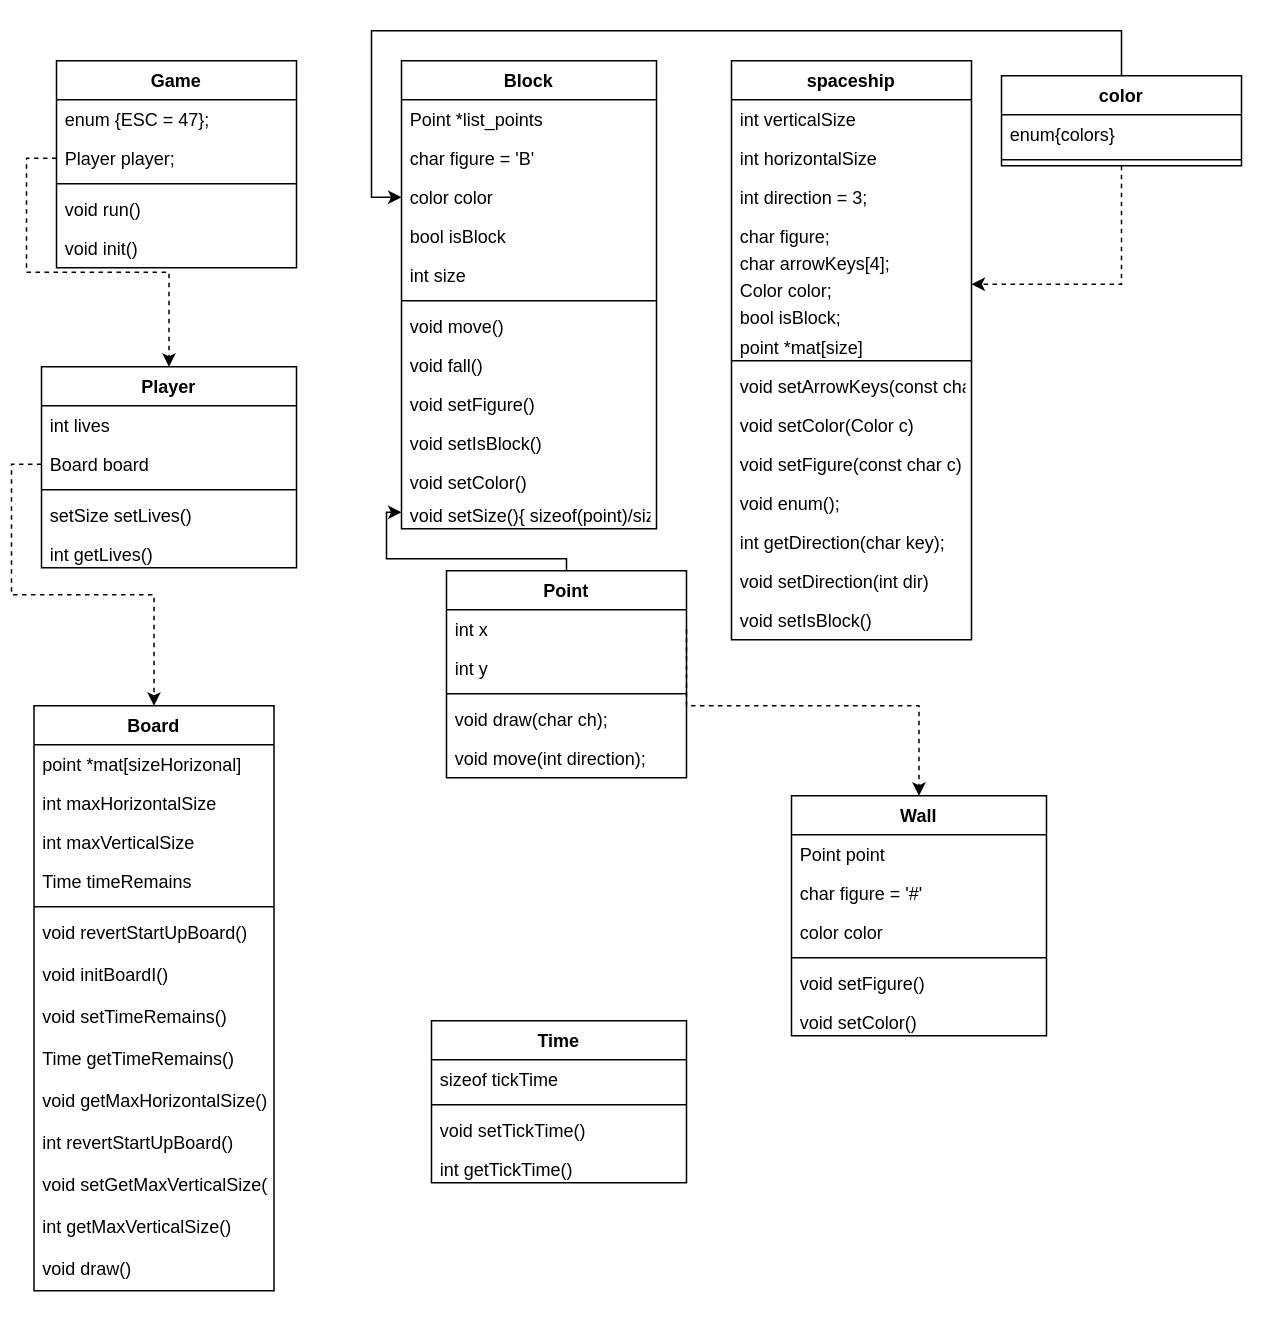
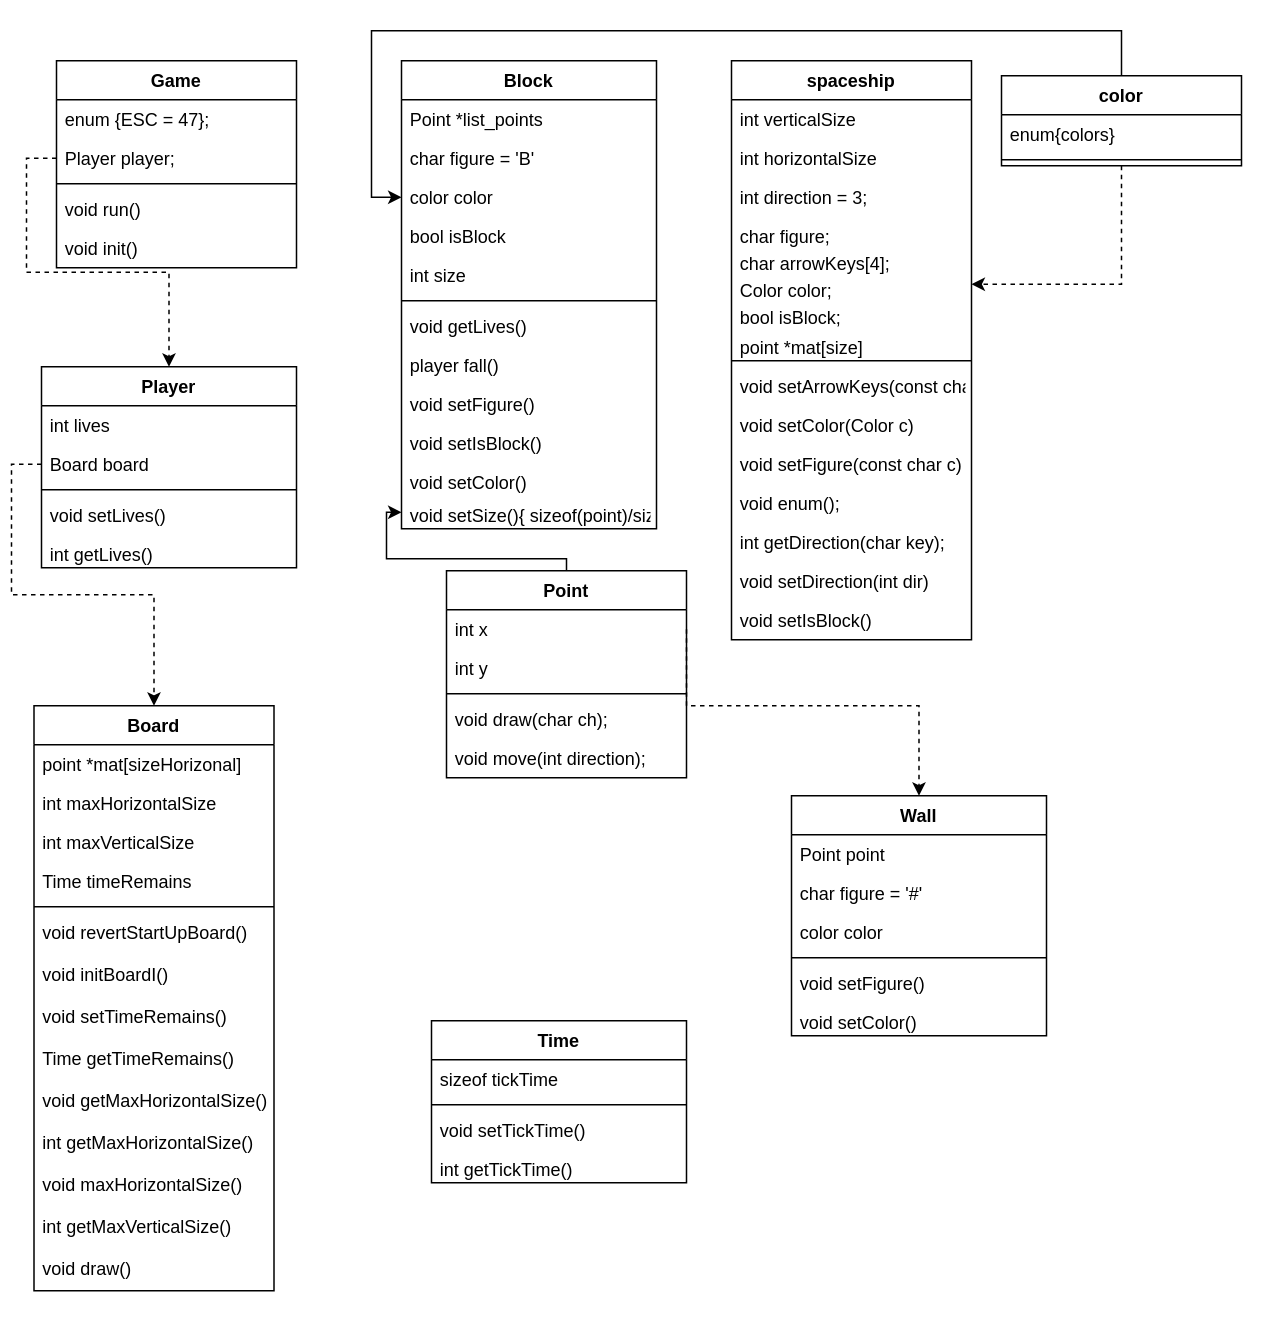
(460, 327) -> (478, 327)
(456, 366) -> (466, 366)
(133, 516) -> (118, 516)
(158, 1143) -> (161, 1143)
(171, 1185) -> (151, 1185)
